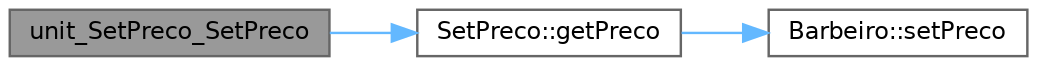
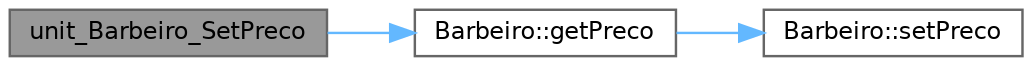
(170, 33) -> (168, 33)
(549, 33) -> (545, 33)
